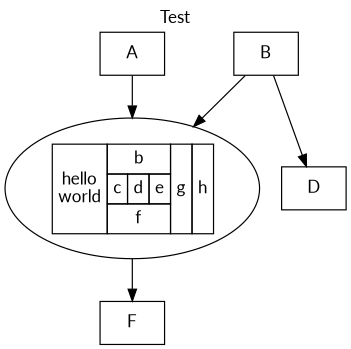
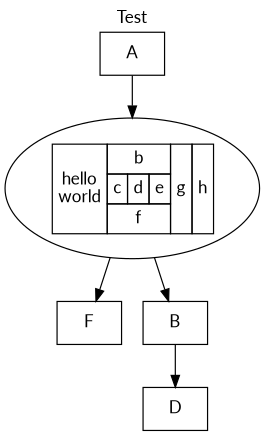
(224, 97) -> (160, 274)
